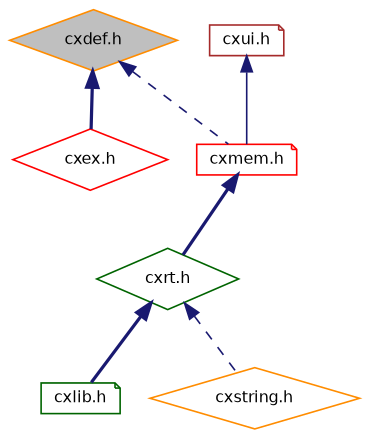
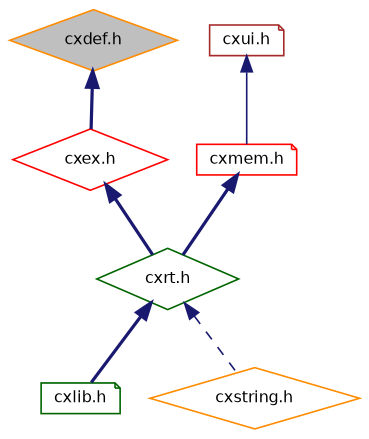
(181, 108) -> none
none -> (134, 227)
